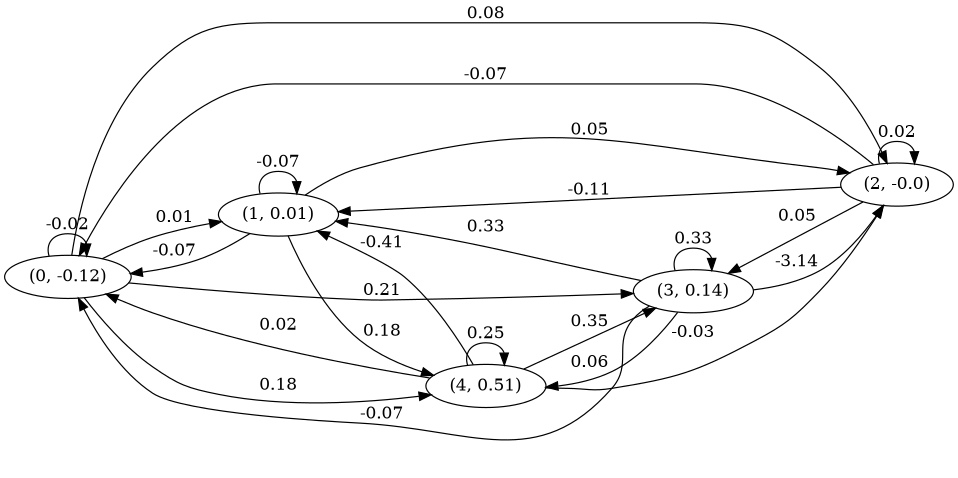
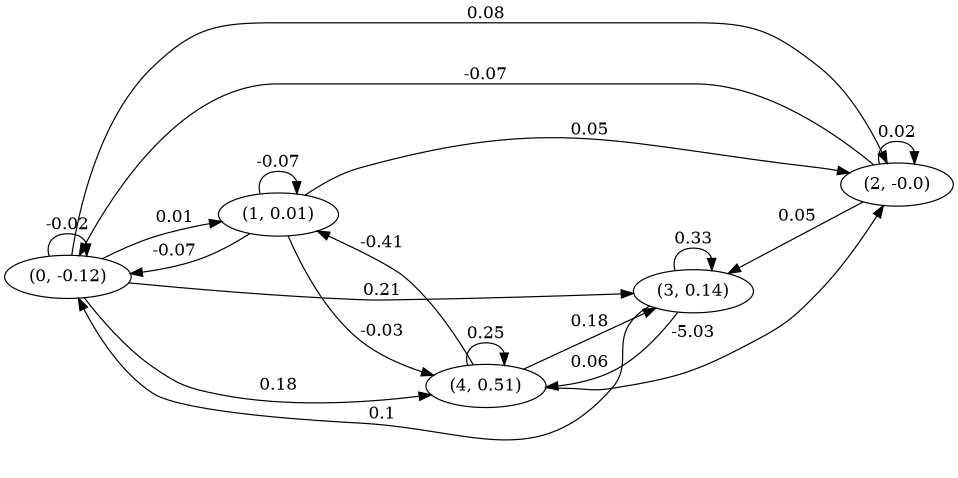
(596, 199) -> none
(495, 249) -> none
(824, 268) -> none
(590, 322) -> (590, 322)
(382, 331) -> (382, 331)
(693, 333) -> (693, 333)
(271, 347) -> none
(382, 414) -> (382, 414)
